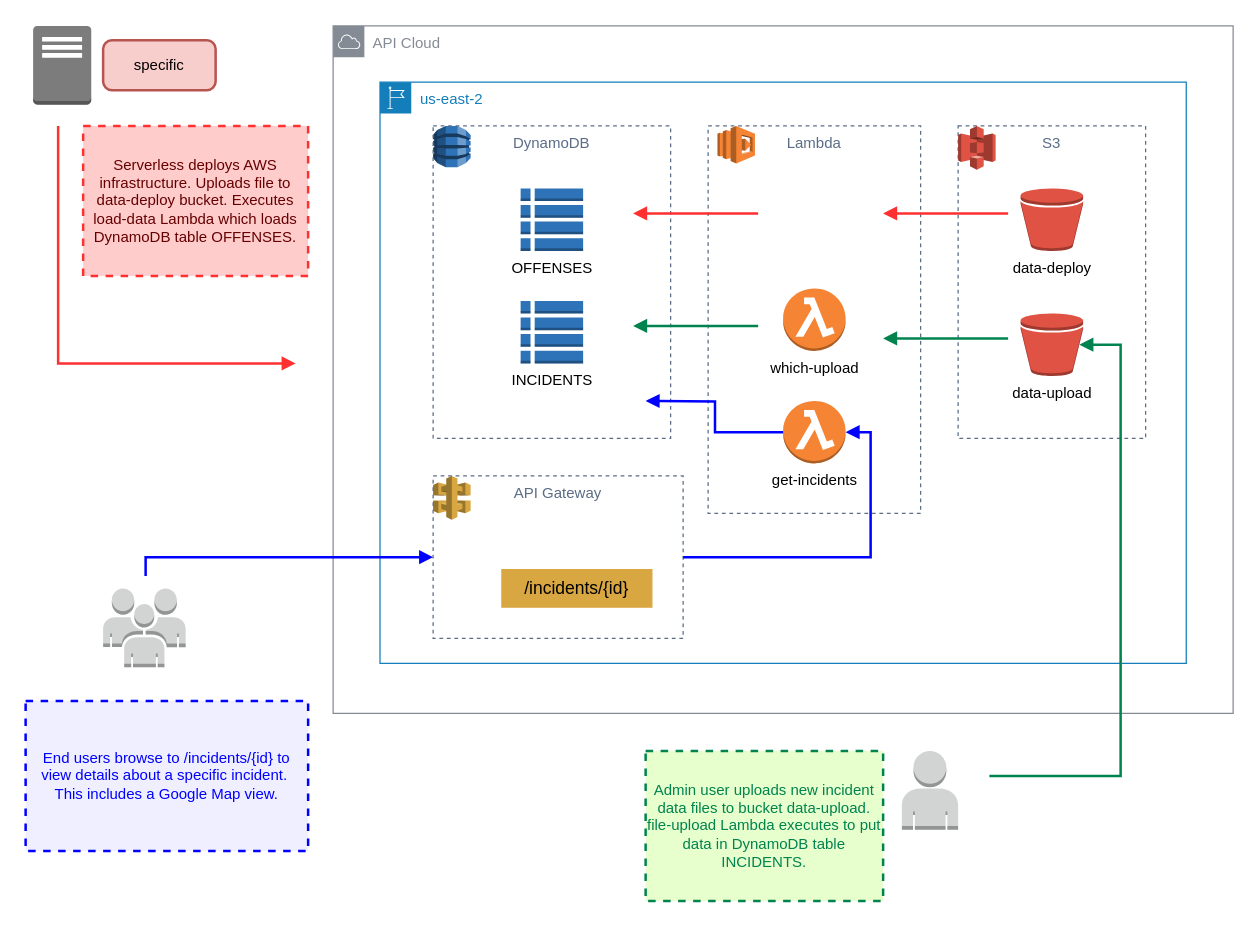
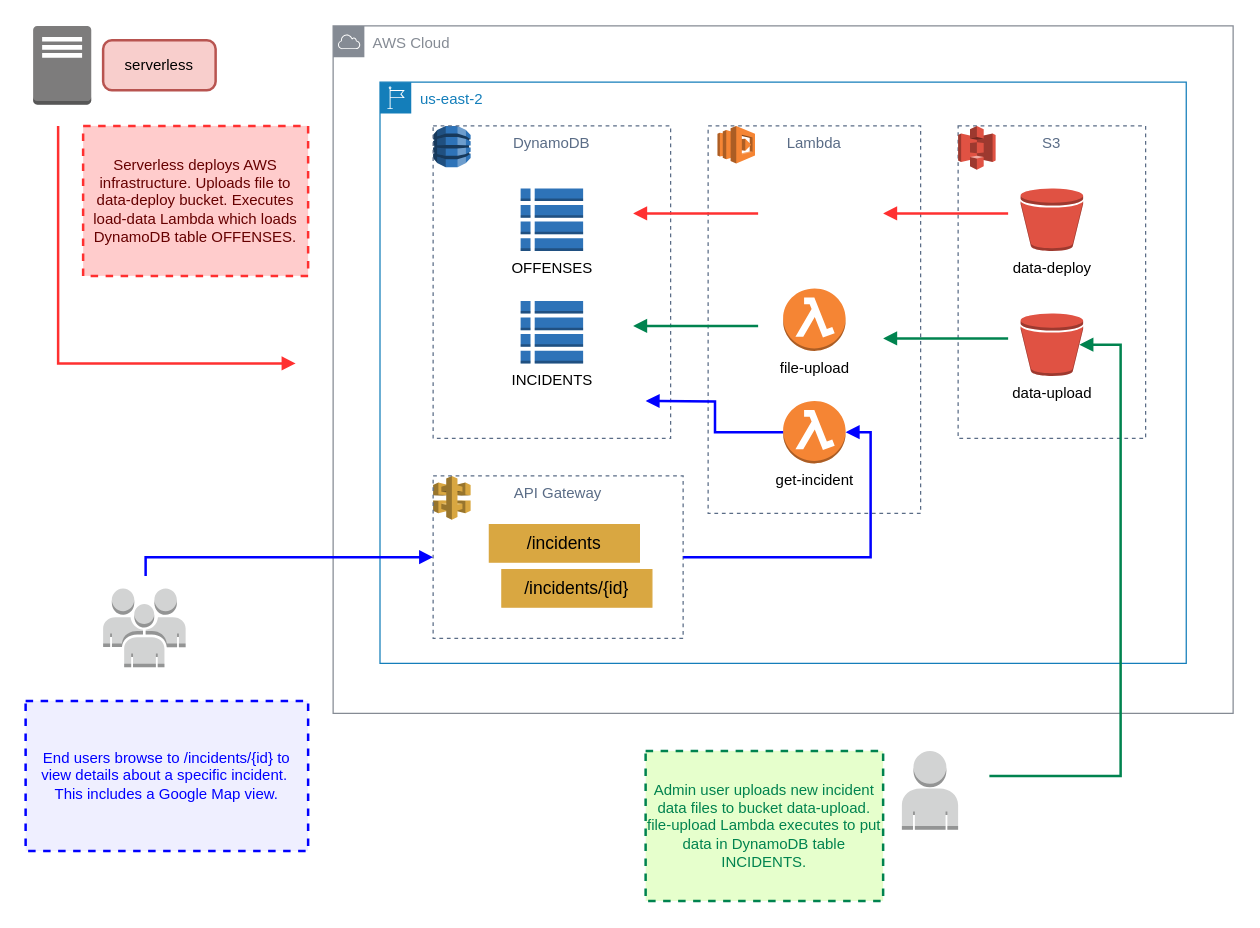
(407, 43) -> (407, 43)
(159, 66) -> (159, 66)
(815, 368) -> (815, 368)
(815, 481) -> (815, 481)
none -> (564, 543)
